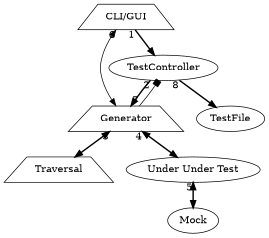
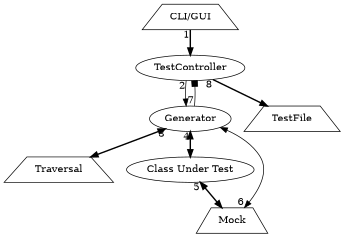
(100, 68) -> (262, 160)
(143, 90) -> (186, 90)
(126, 119) -> (190, 119)
(231, 119) -> (292, 119)
(193, 170) -> (190, 170)
(193, 221) -> (232, 221)
